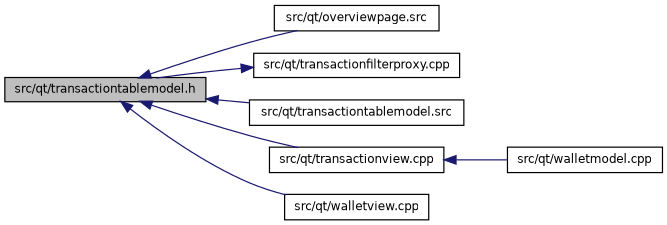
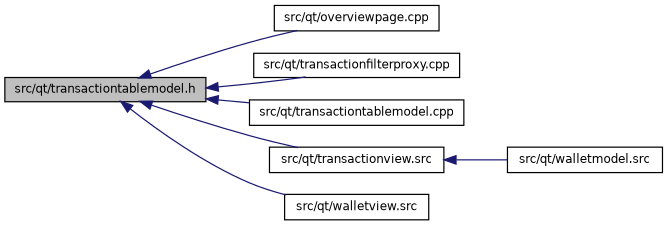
(357, 18) -> (357, 18)
(199, 73) -> (262, 82)
(357, 113) -> (357, 113)
(357, 160) -> (357, 160)
(585, 160) -> (585, 160)
(357, 207) -> (357, 207)
